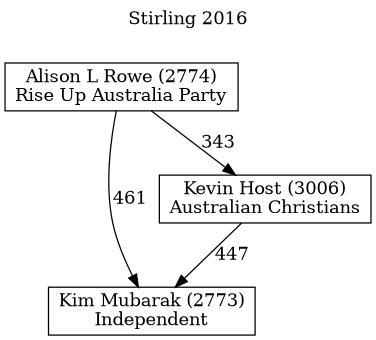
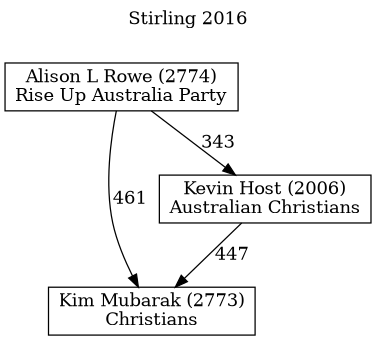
(265, 199) -> (265, 199)
(152, 311) -> (152, 311)
